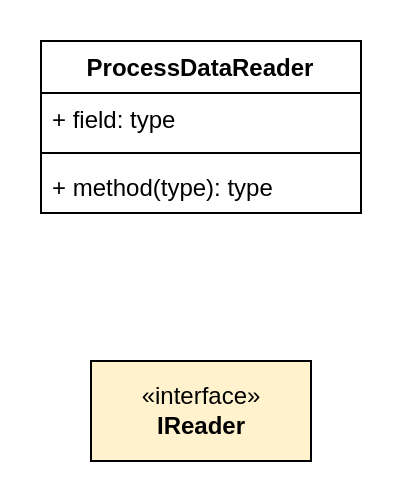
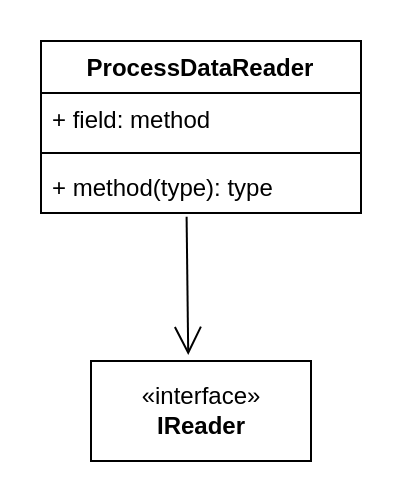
(124, 120) -> (137, 120)
none -> (187, 283)
(201, 411) -> (201, 411)
